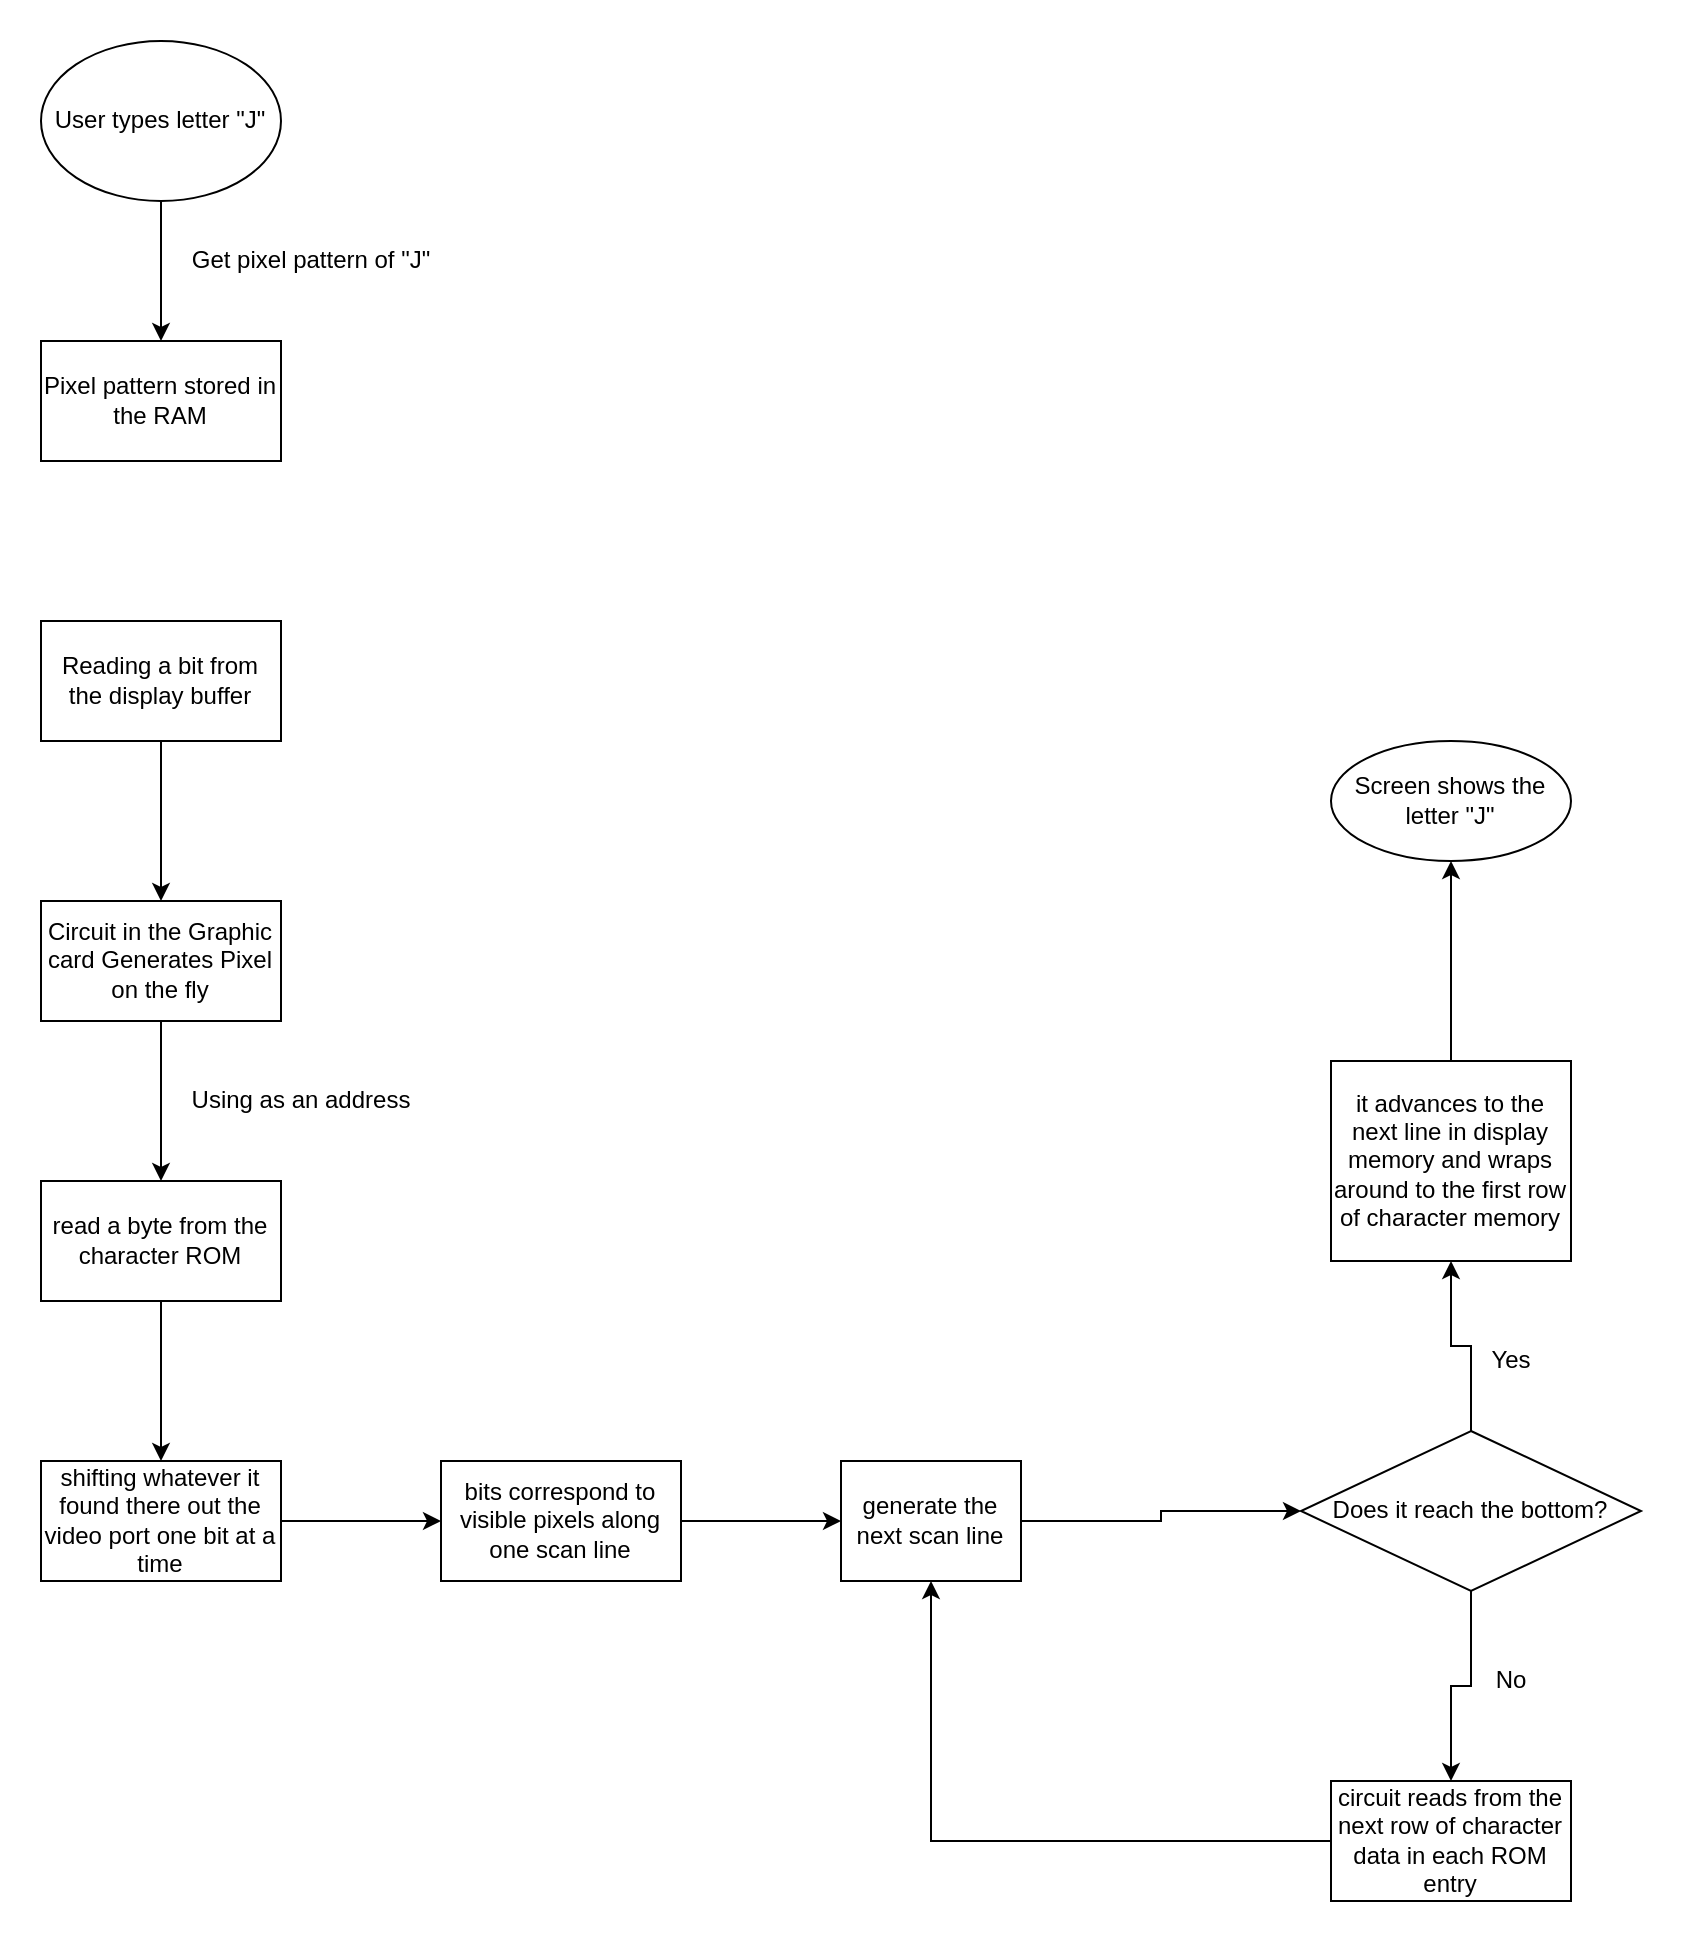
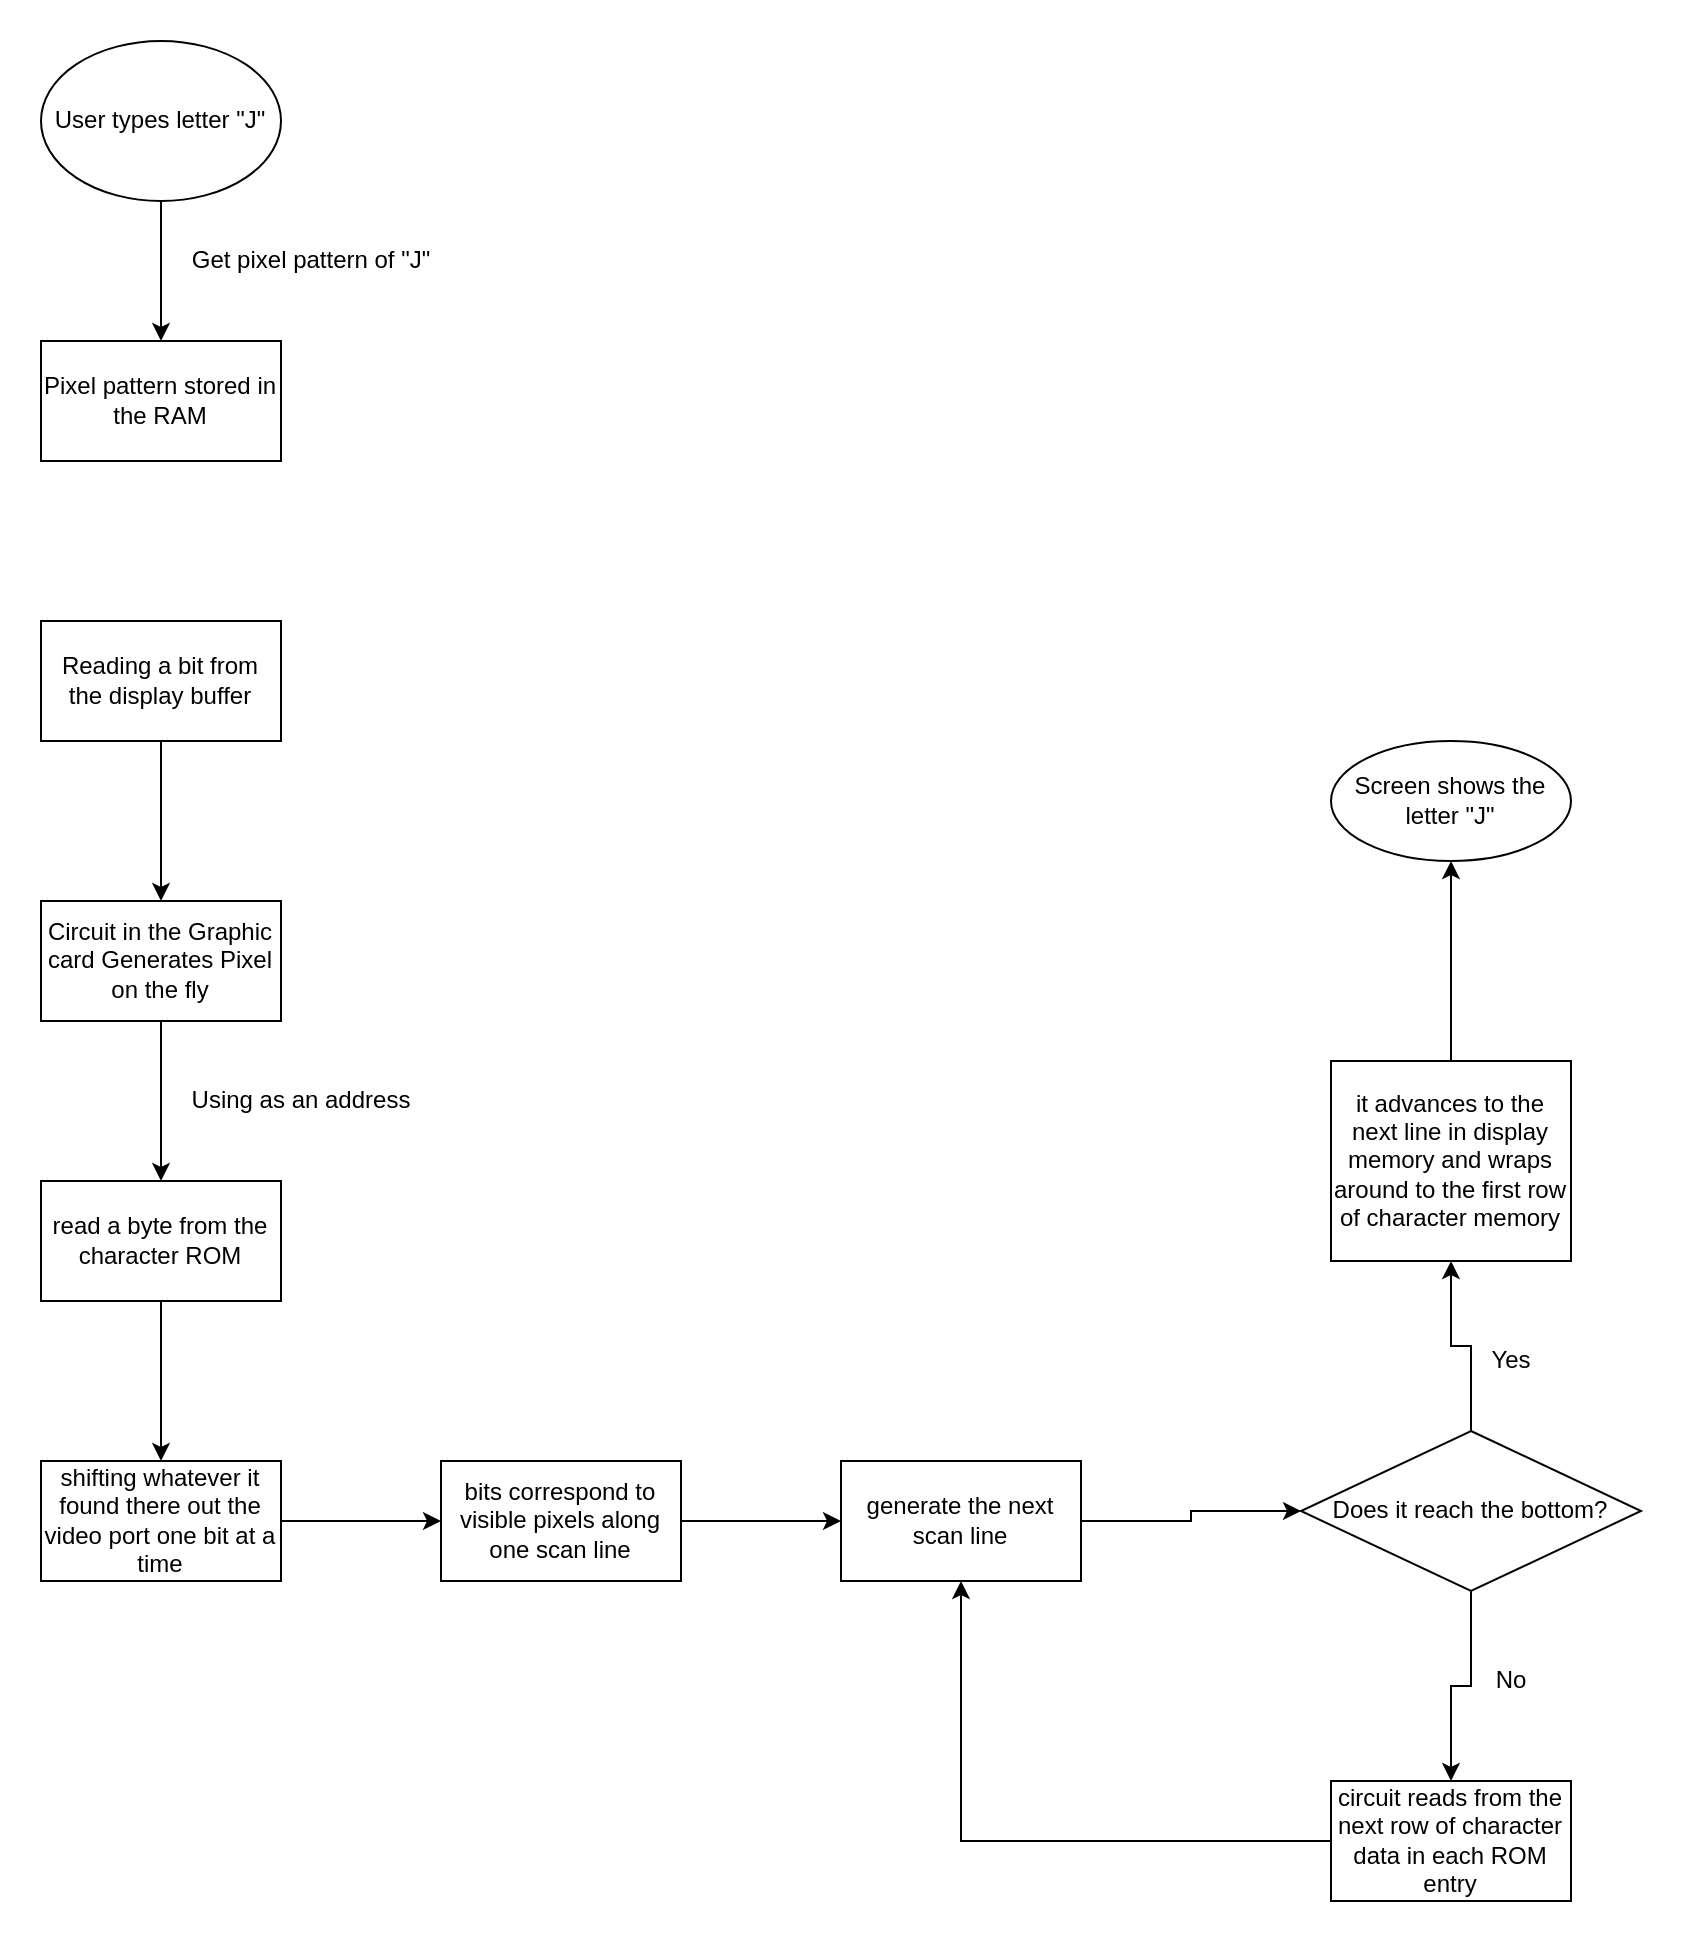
(931, 1521) -> (961, 1521)
